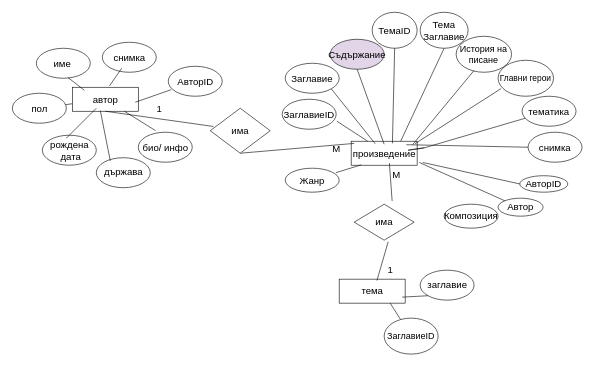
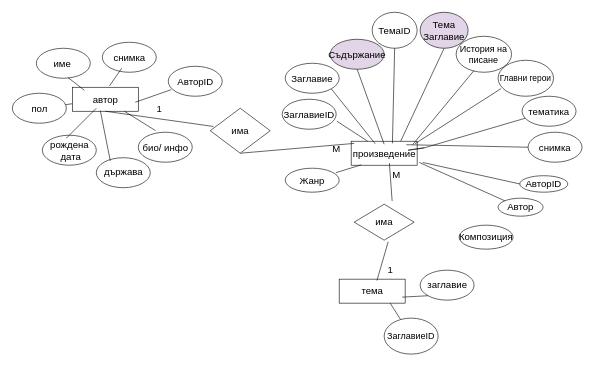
(444, 30) -> (444, 30)
(471, 216) -> (486, 237)
